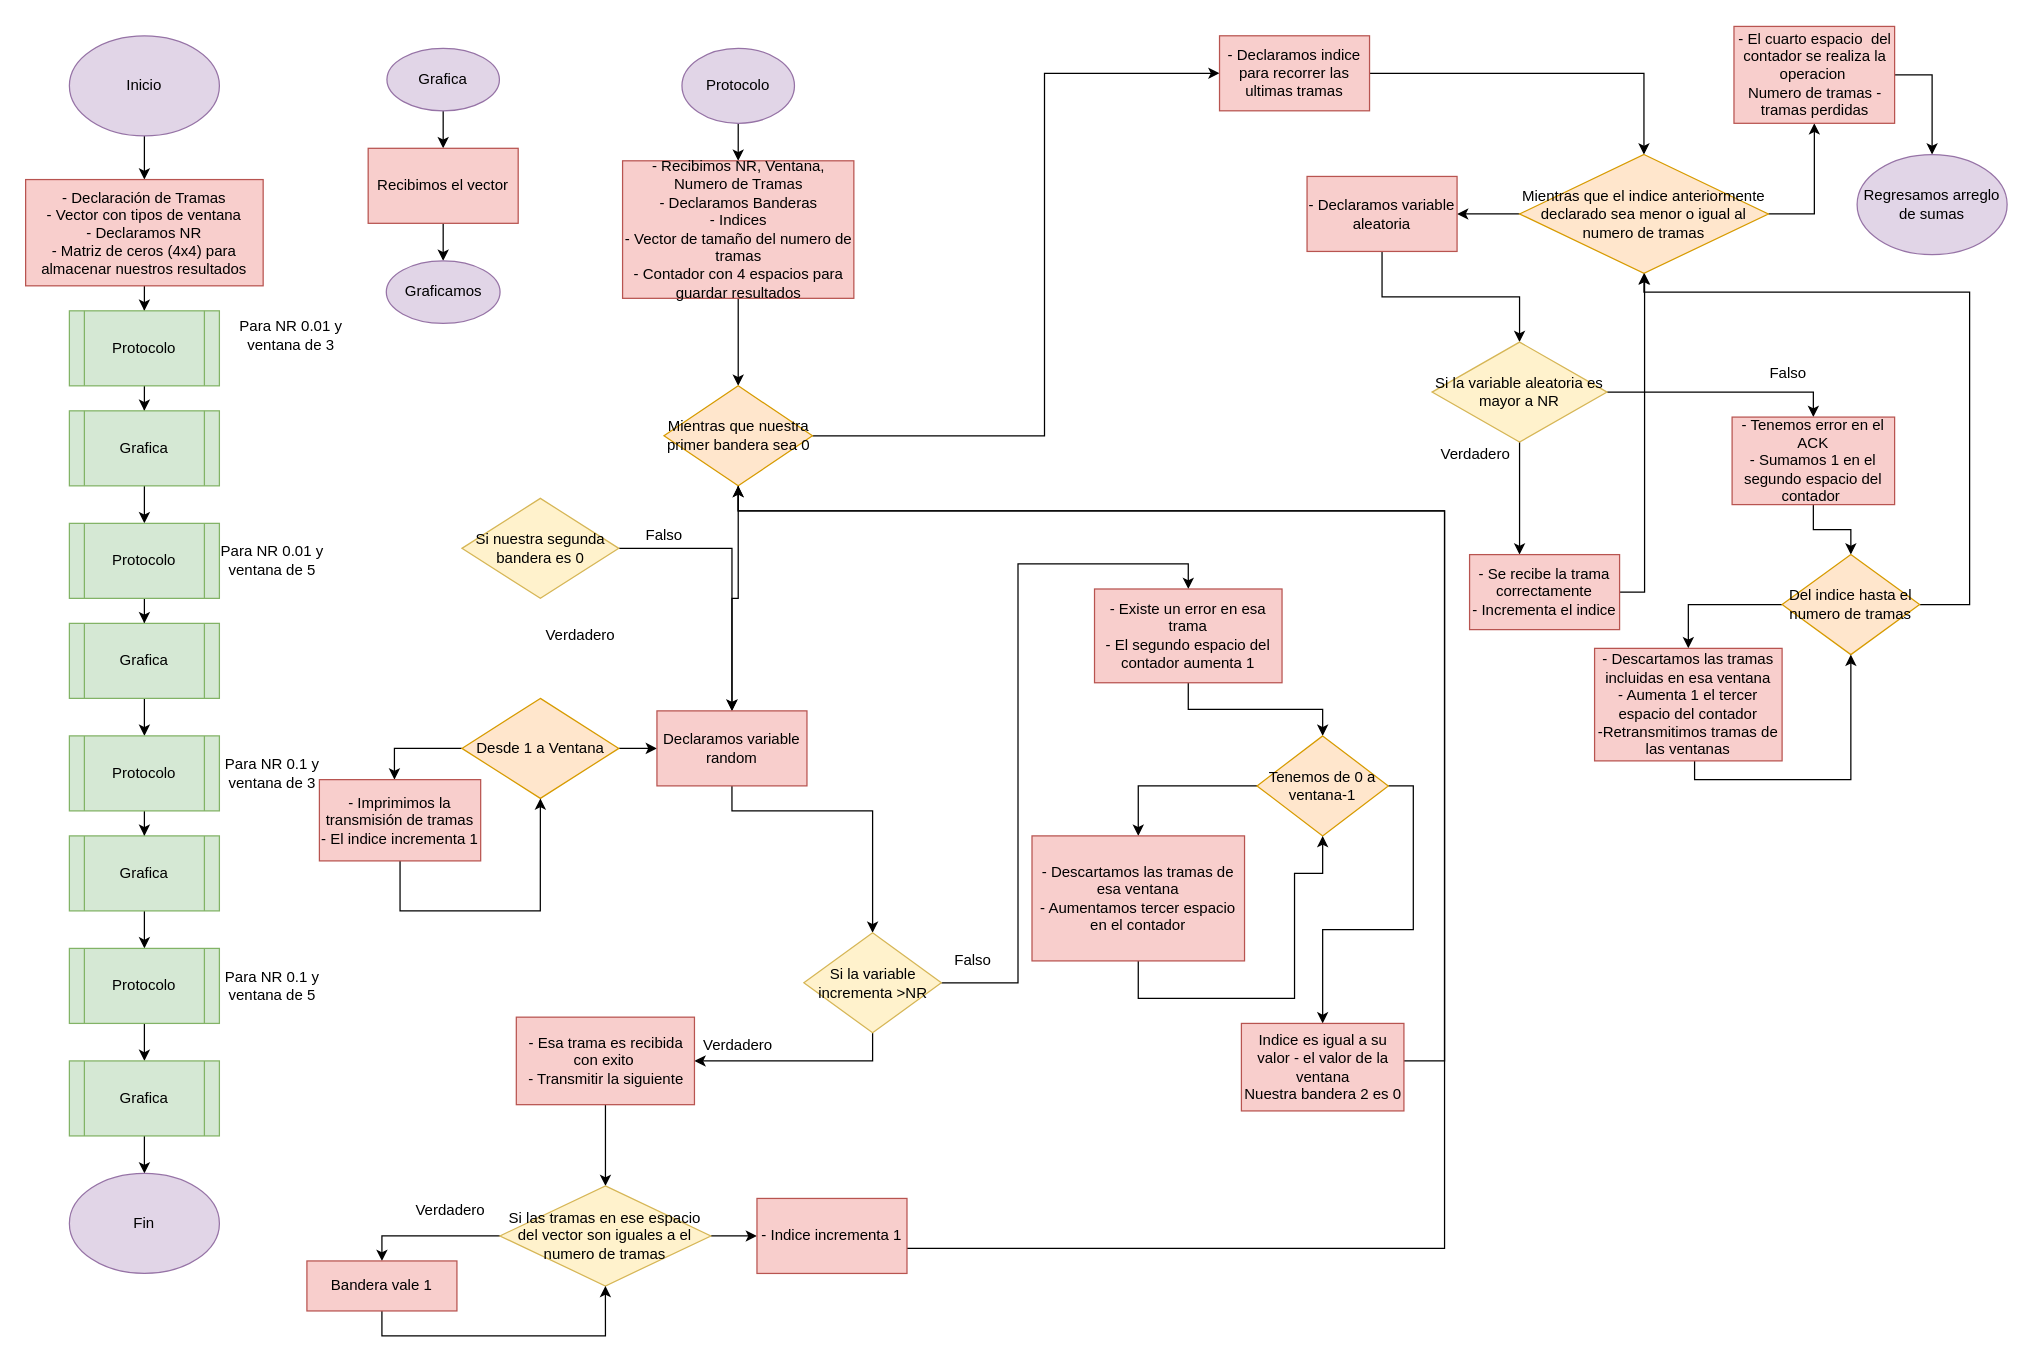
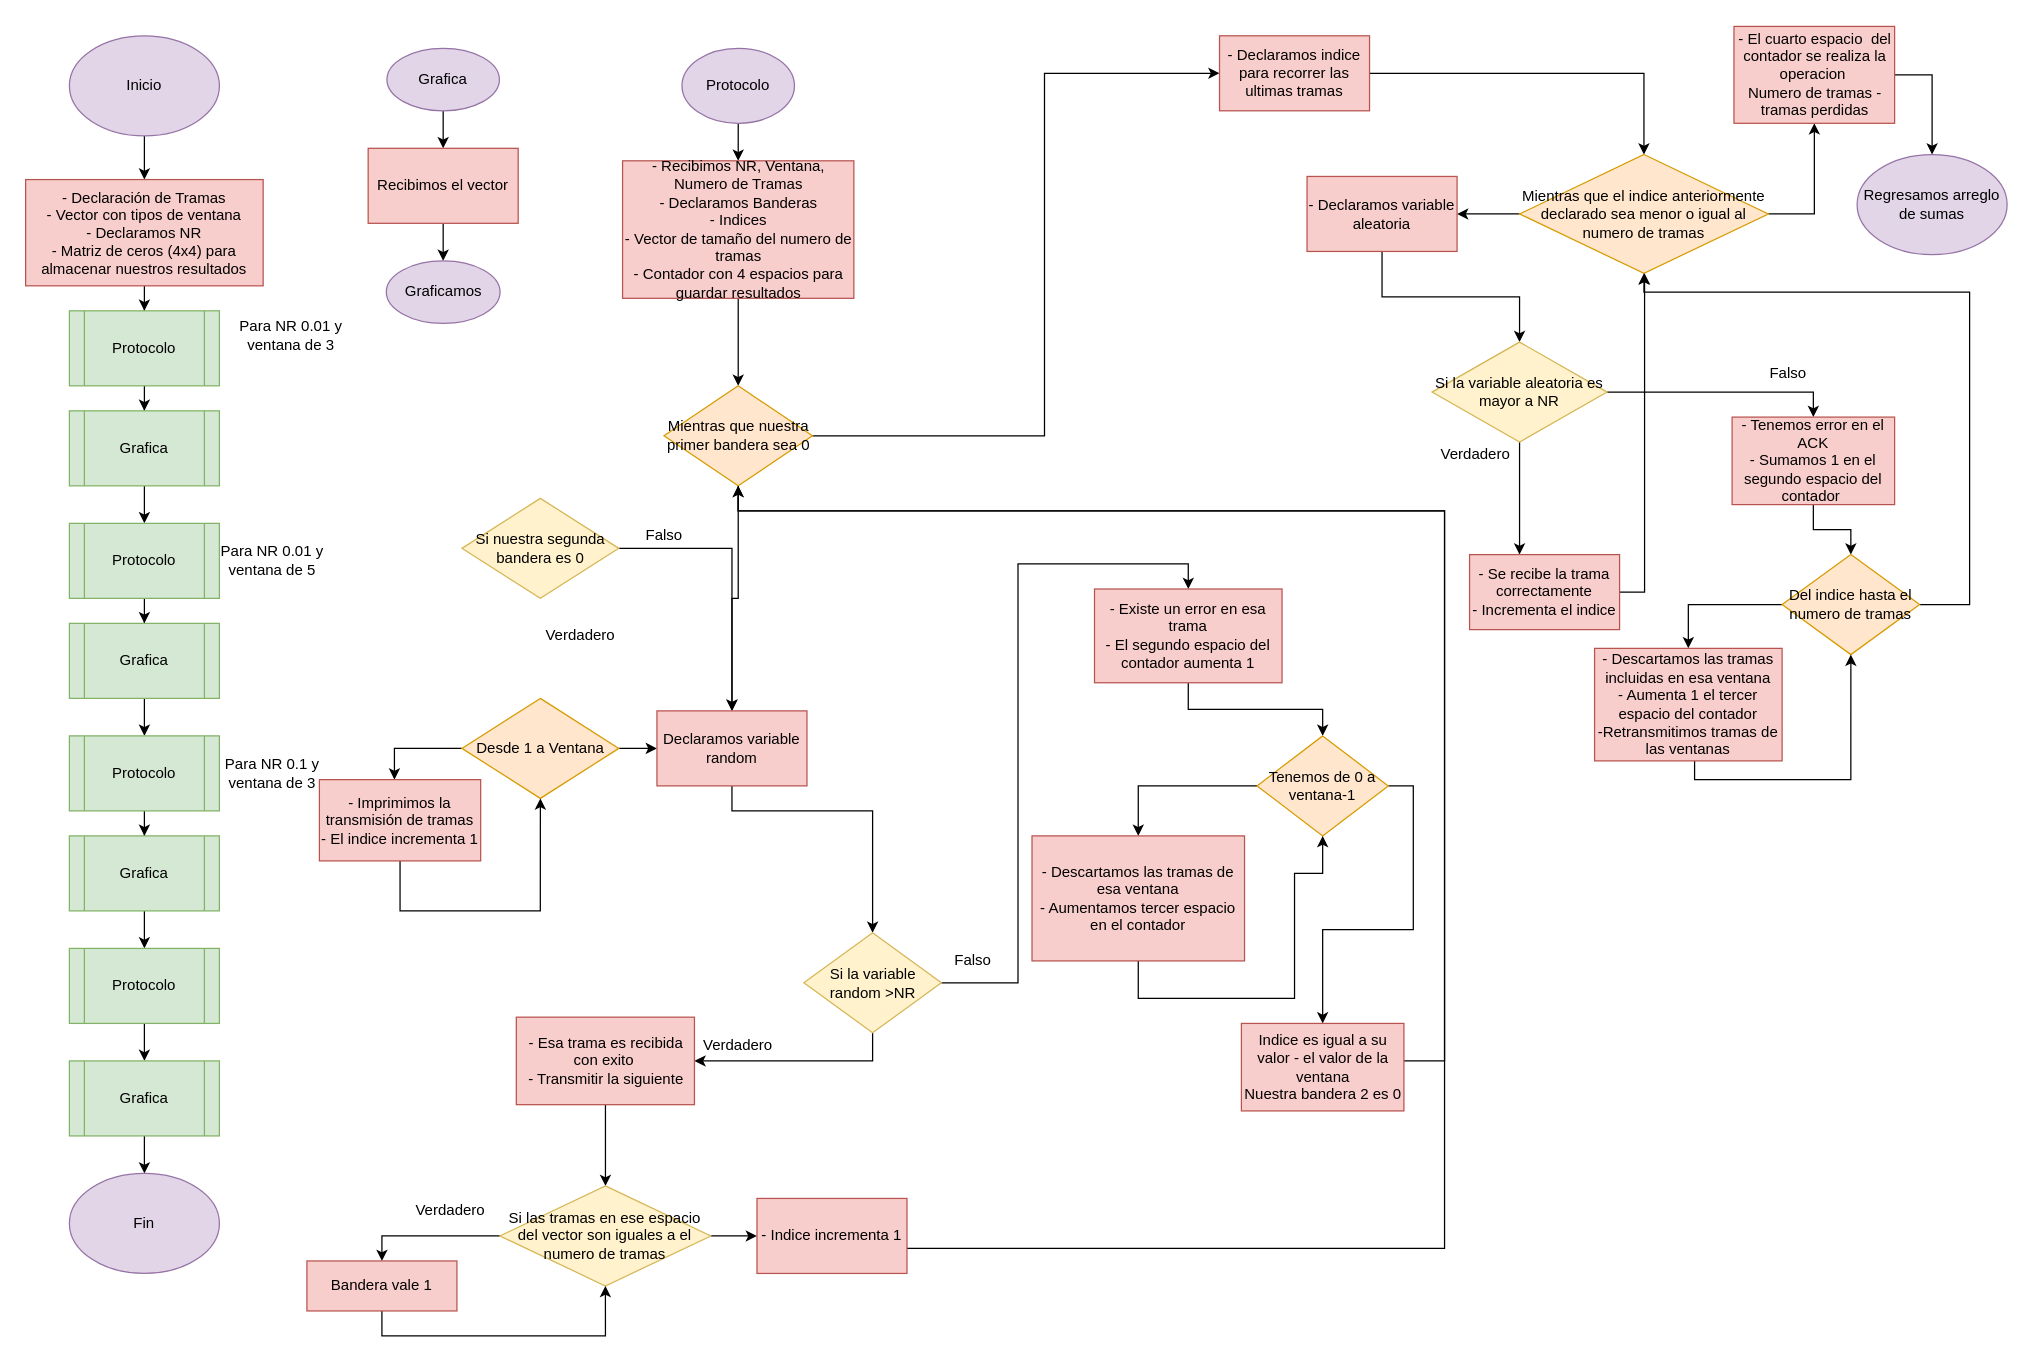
(873, 983) -> (873, 983)
(273, 986) -> none
